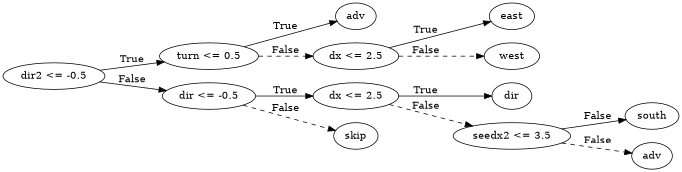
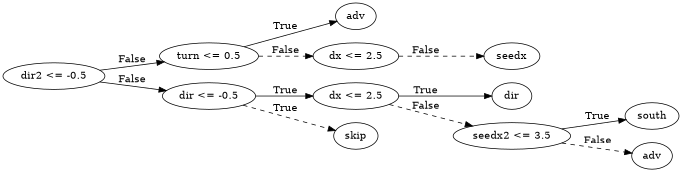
(512, 16) -> none
(512, 56) -> (512, 56)
(132, 59) -> (132, 59)
(286, 108) -> (286, 108)
(598, 116) -> (598, 116)
